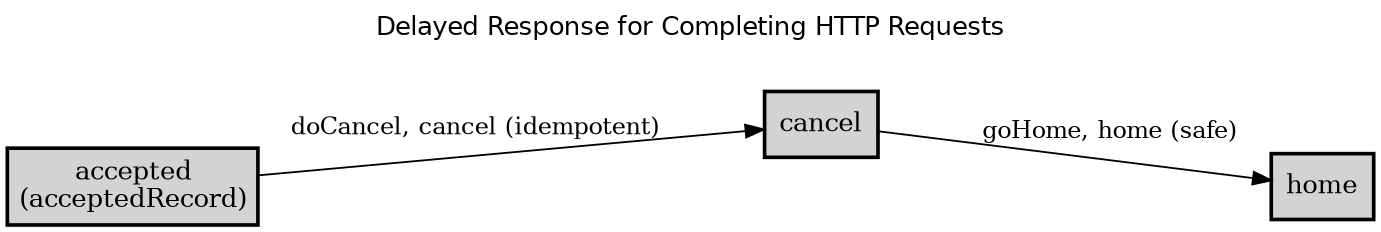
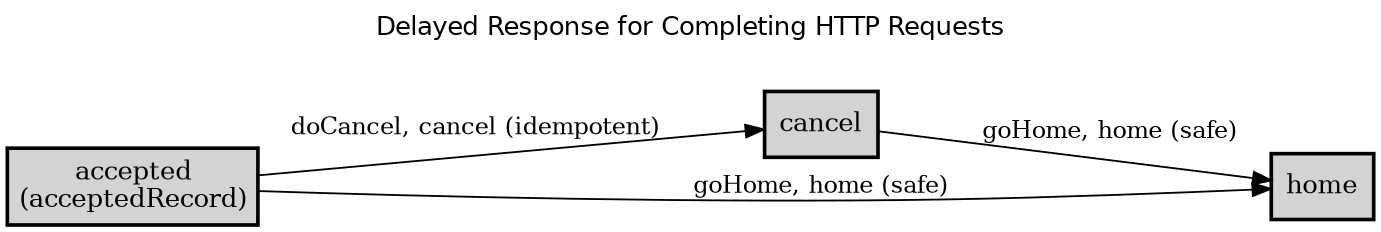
none -> (755, 201)
